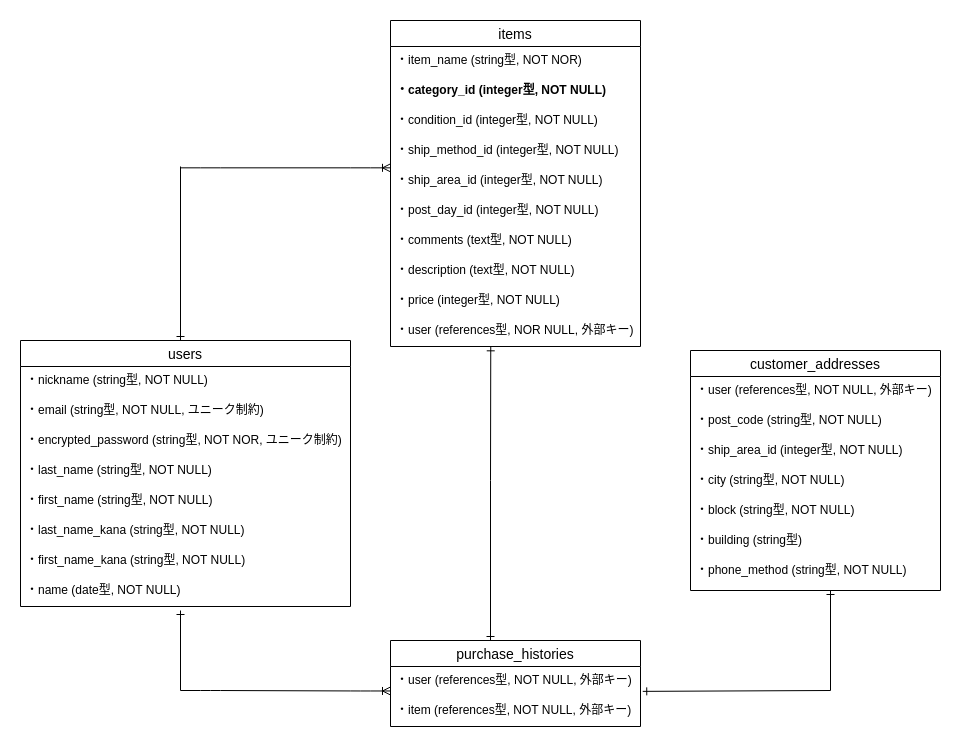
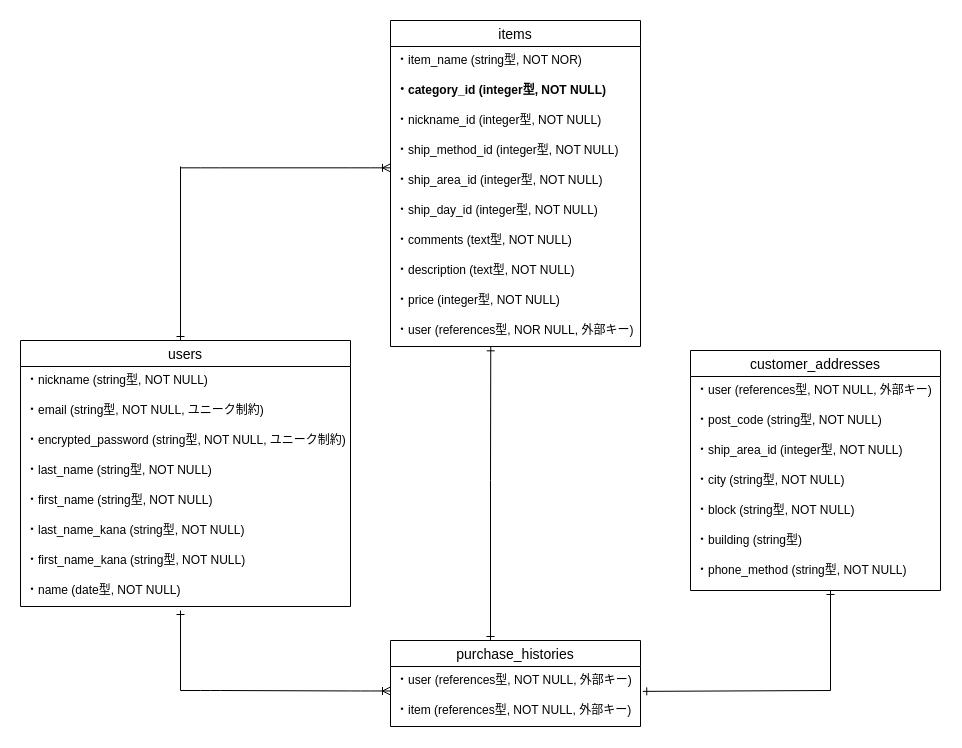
(503, 120) -> (501, 120)
(503, 210) -> (501, 210)
(191, 440) -> (194, 440)
